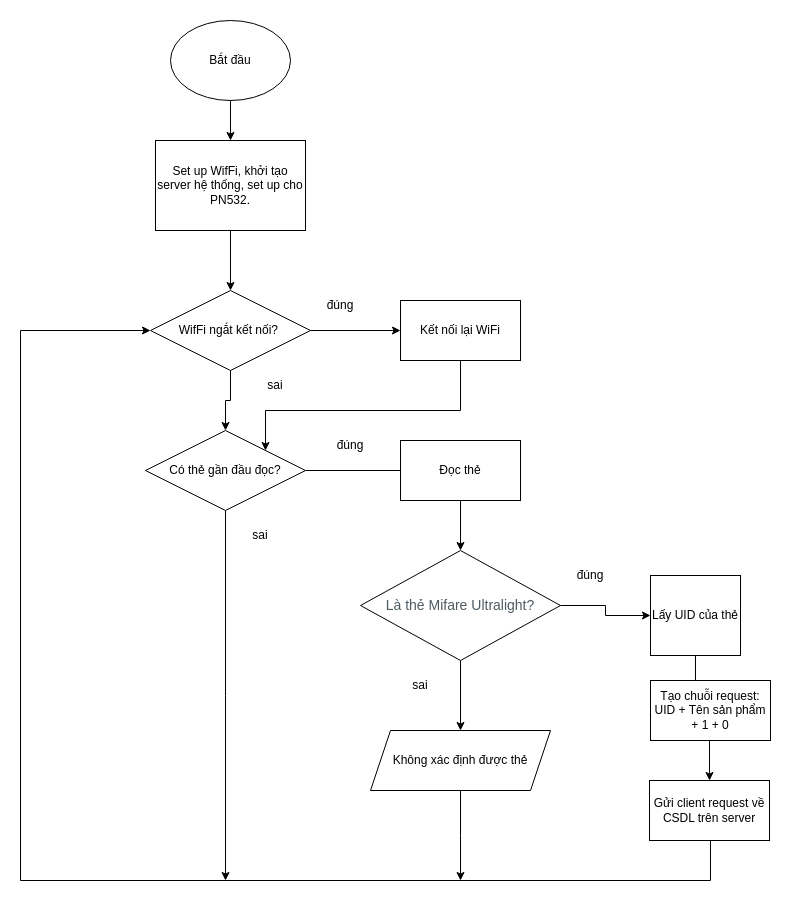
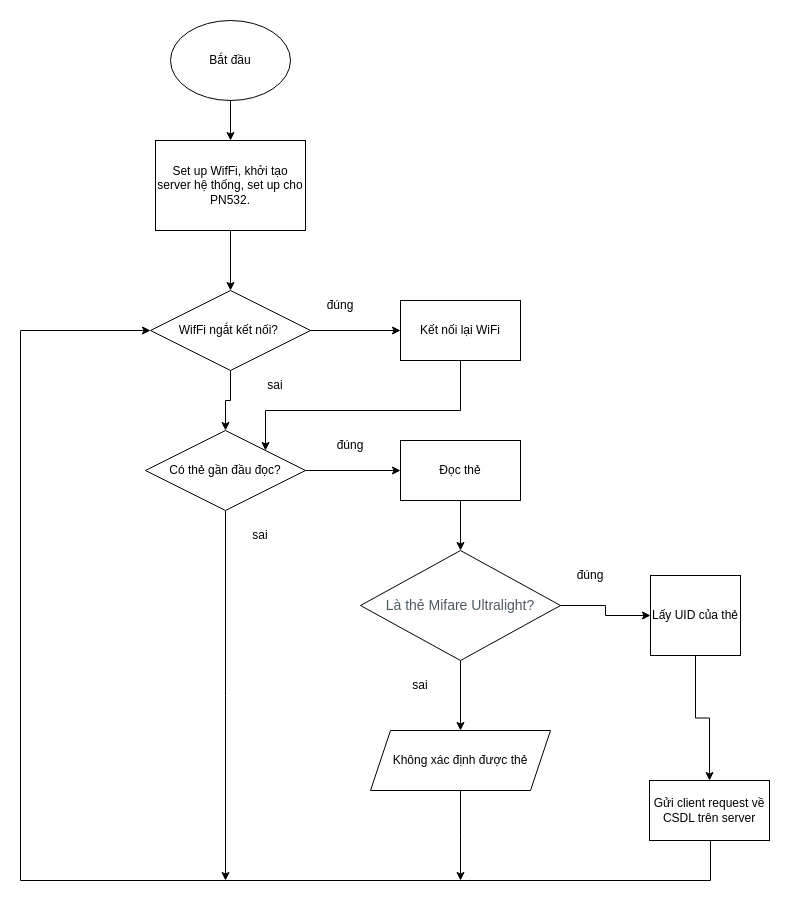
(395, 471) -> (392, 471)
(711, 711) -> none
